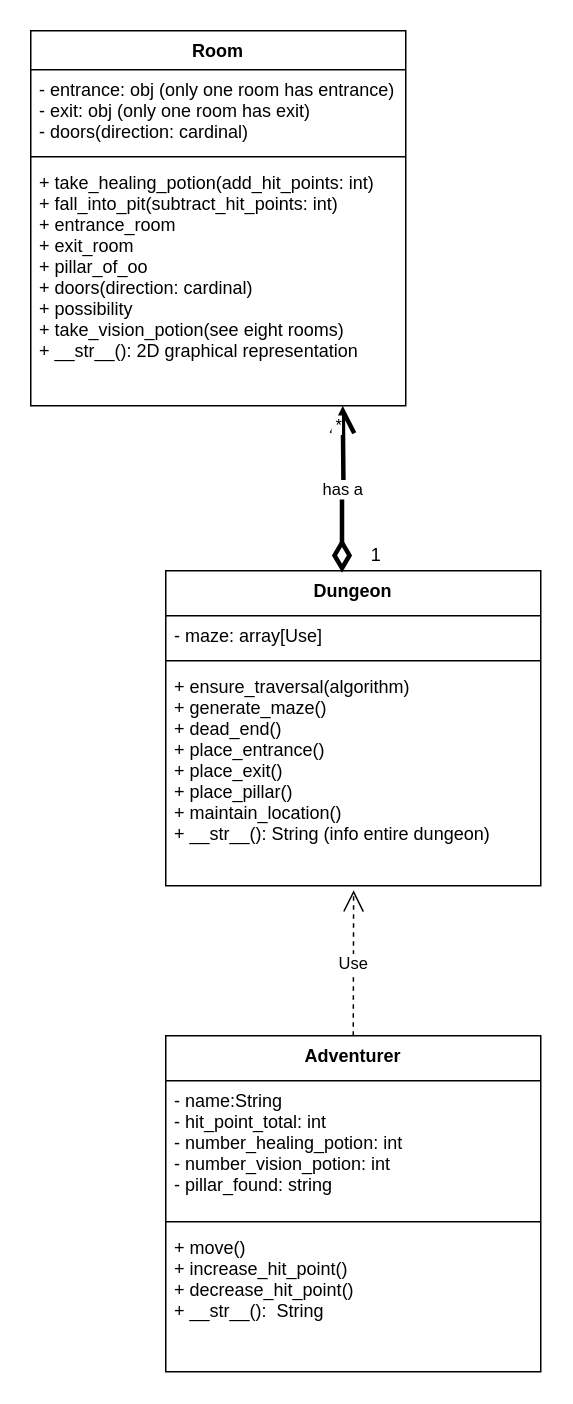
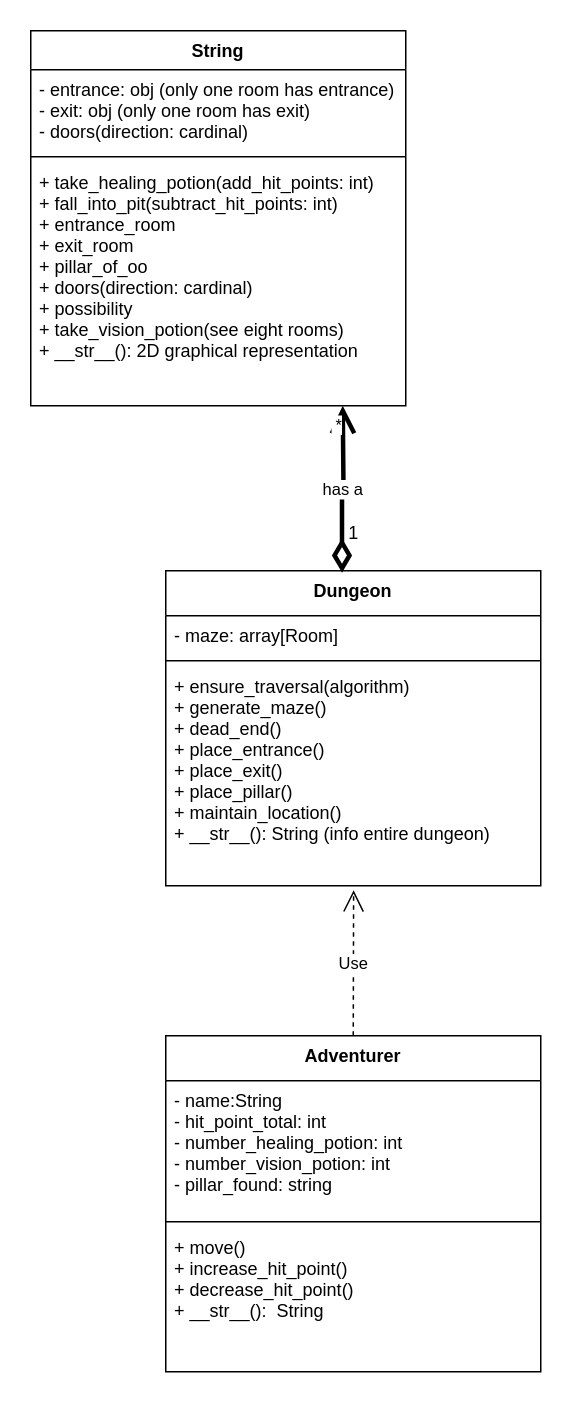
(218, 51) -> (218, 51)
(376, 556) -> (353, 533)
(258, 636) -> (263, 636)
